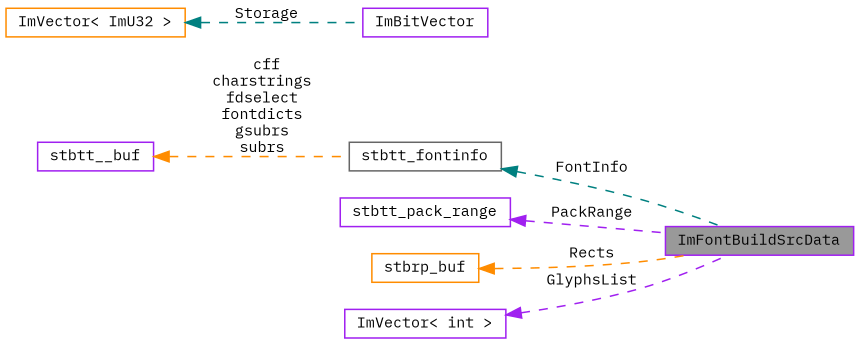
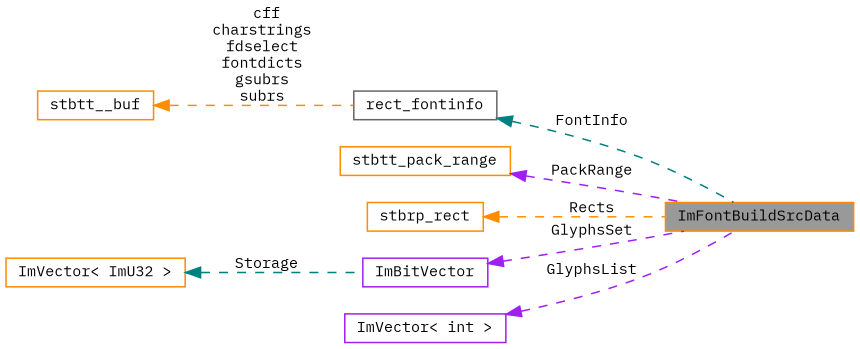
(96, 157) -> (96, 105)
(425, 157) -> (425, 105)
(425, 212) -> (425, 161)
(760, 241) -> (760, 217)
none -> (594, 247)
(425, 268) -> (425, 217)
